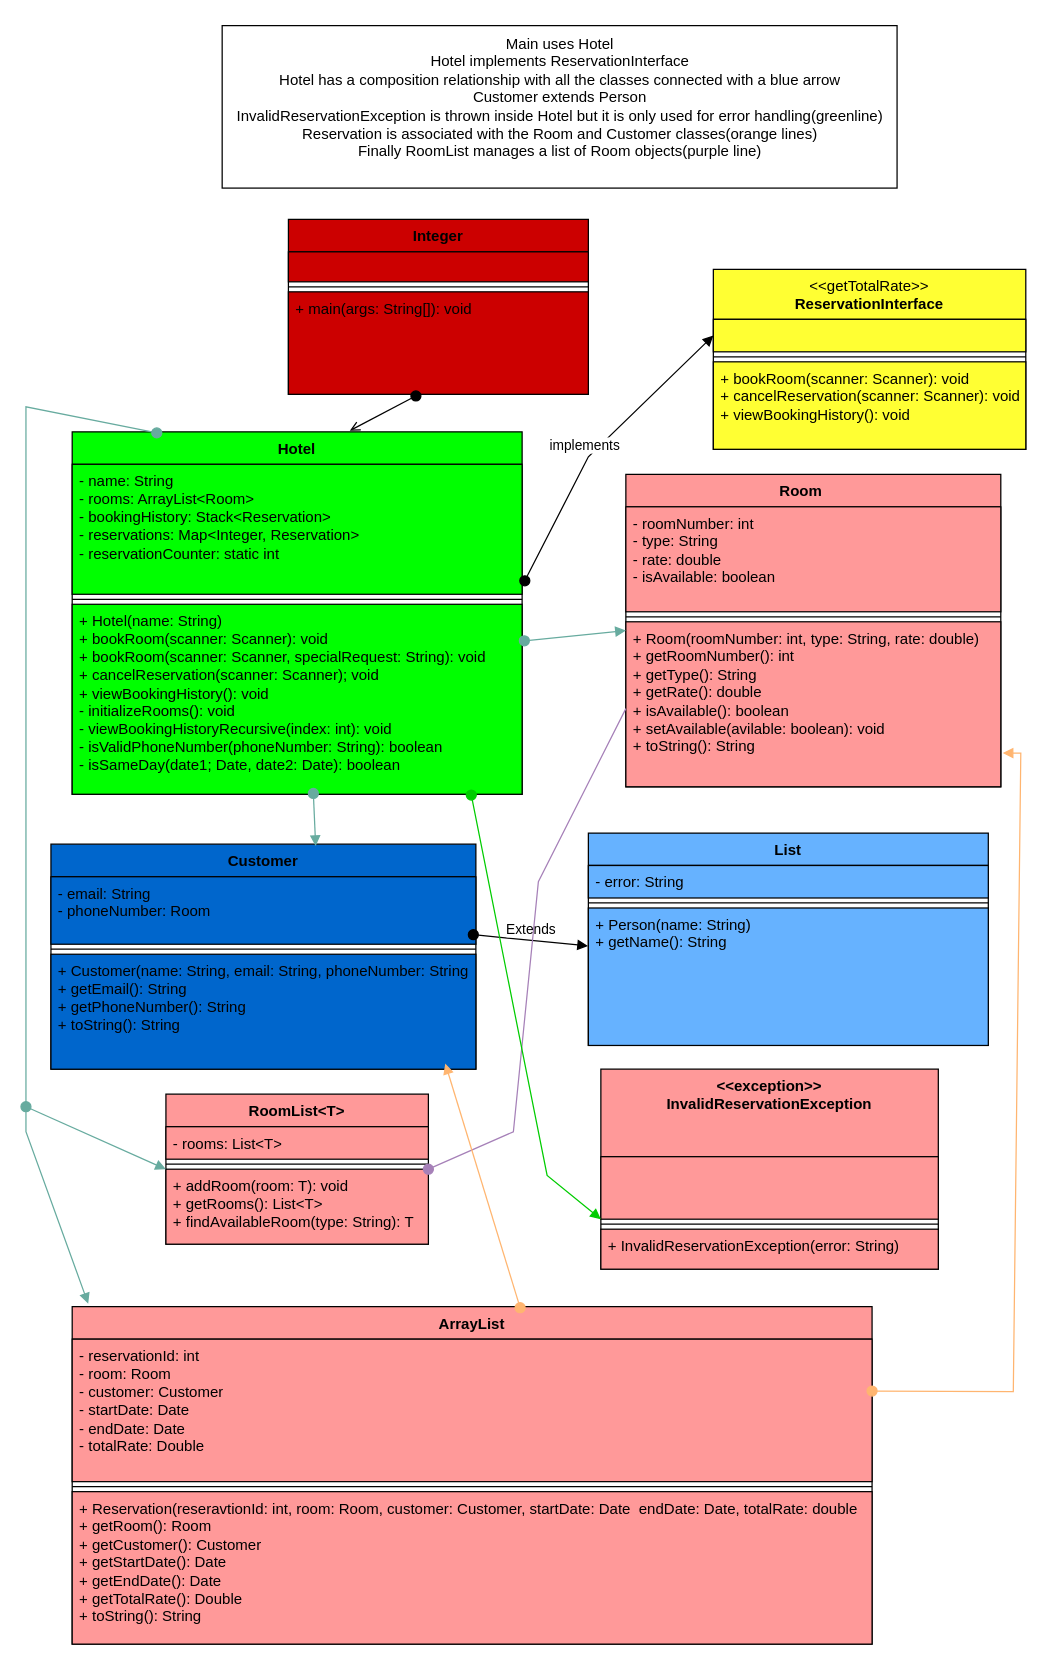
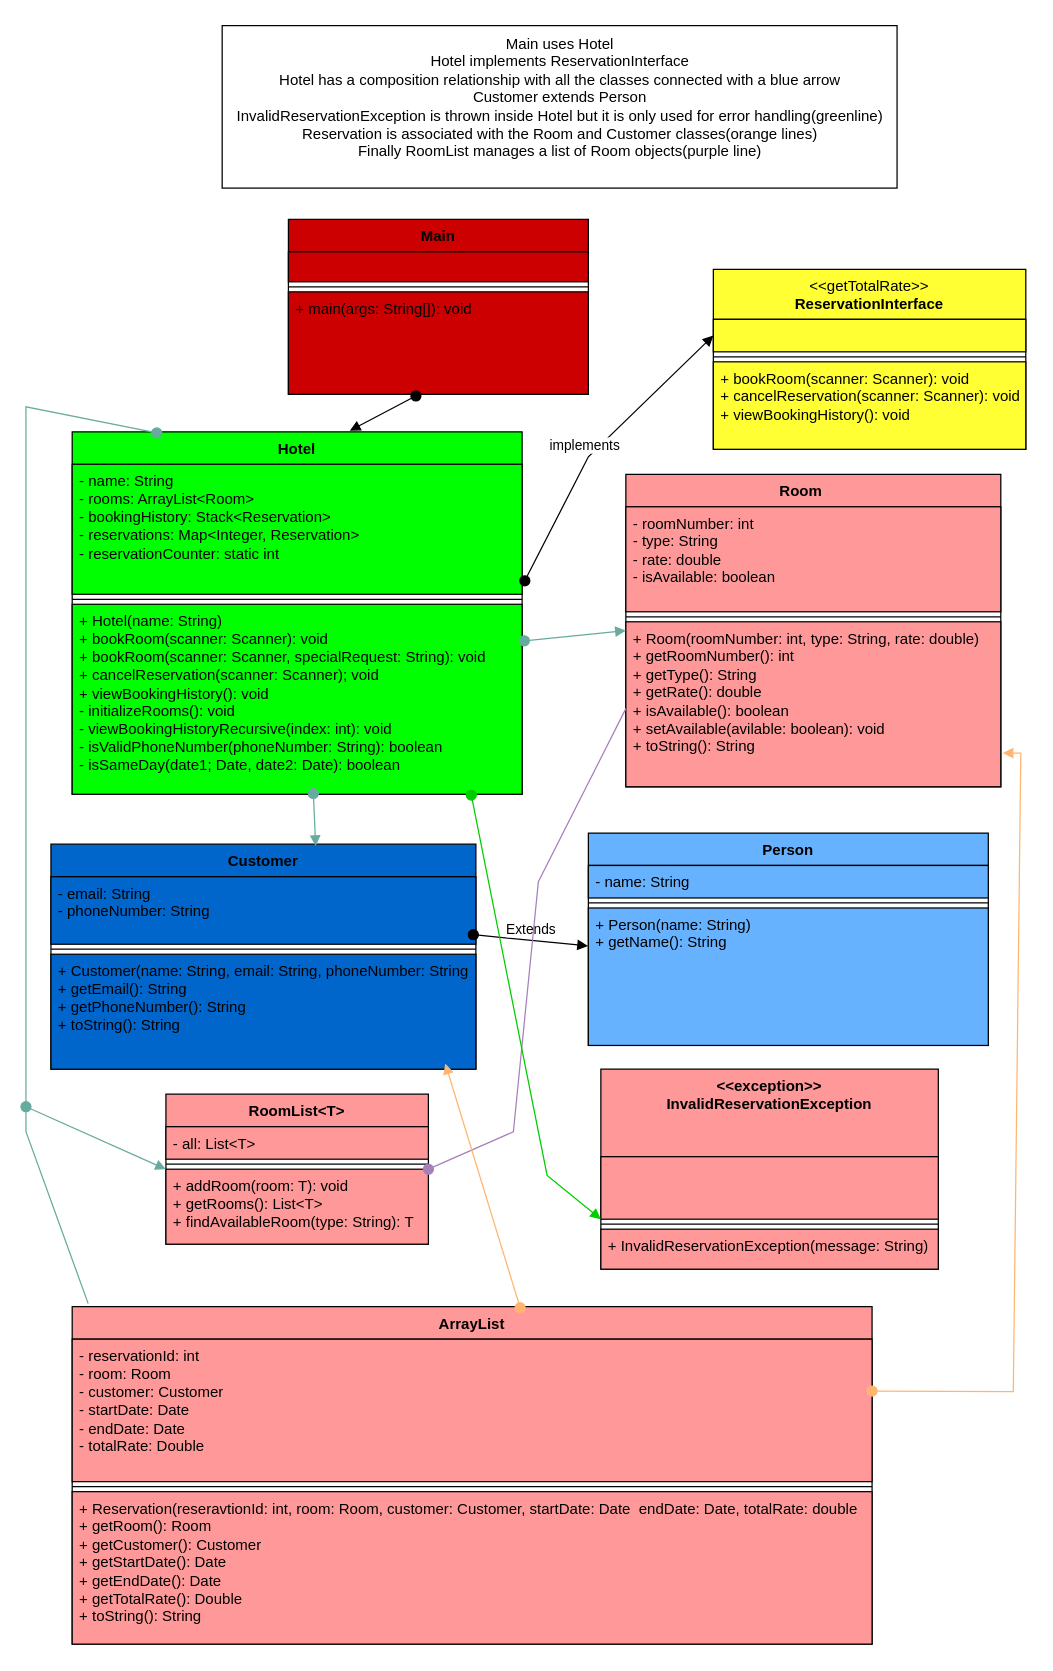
(438, 237) -> (438, 237)
(357, 427) -> (360, 425)
(788, 851) -> (788, 851)
(651, 883) -> (647, 883)
(132, 904) -> (139, 904)
(233, 1145) -> (220, 1145)
(771, 1256) -> (771, 1256)
(84, 1292) -> (85, 1296)
